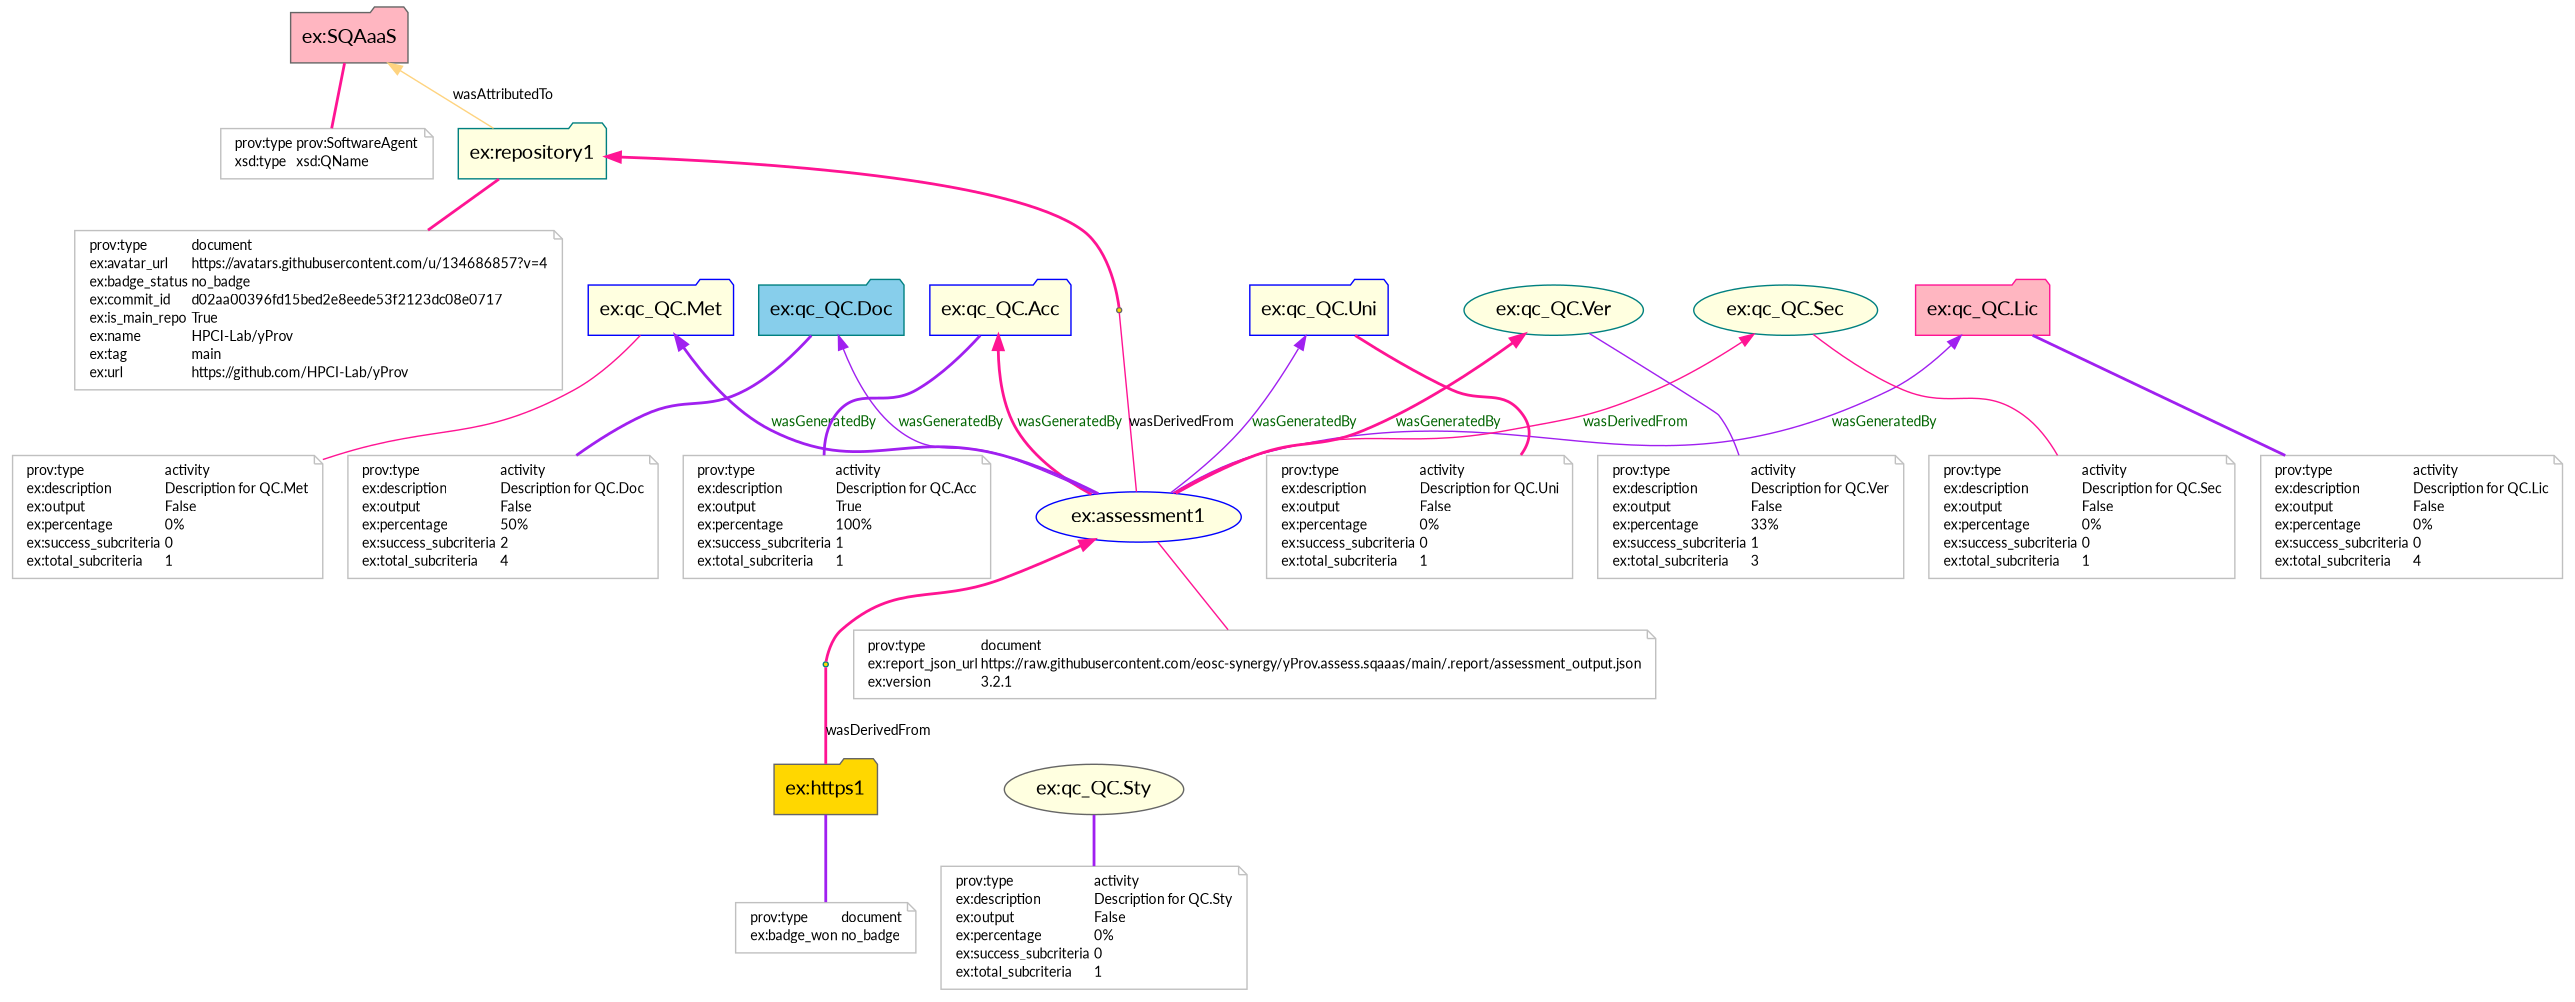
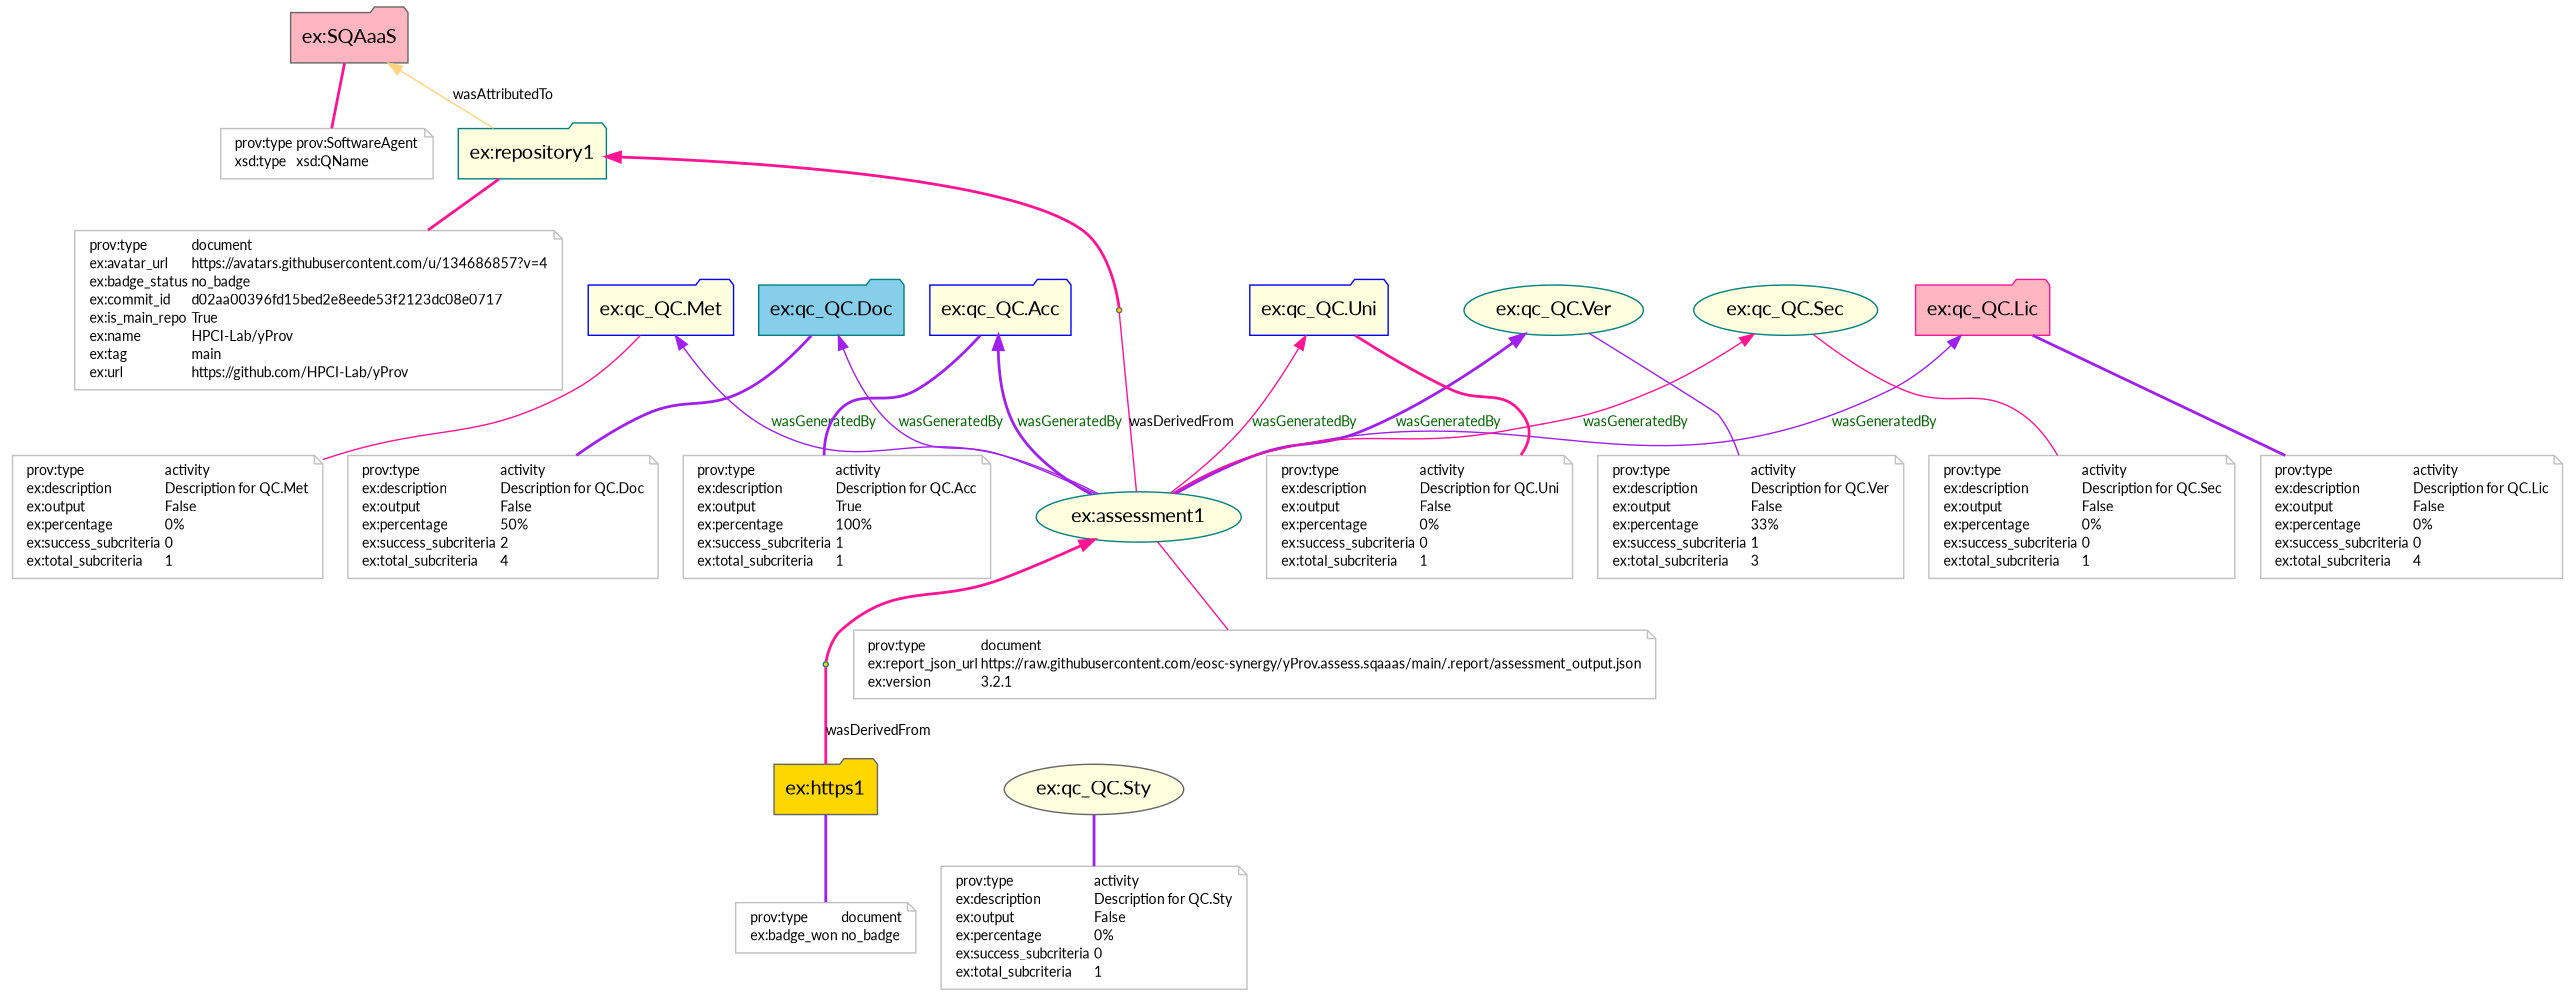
(1636, 423) -> (1636, 423)
(1377, 424) -> (1377, 424)
(1243, 428) -> (1243, 428)
(1022, 437) -> (1022, 437)
(876, 451) -> (876, 451)
(1139, 517) -> (1139, 517)
